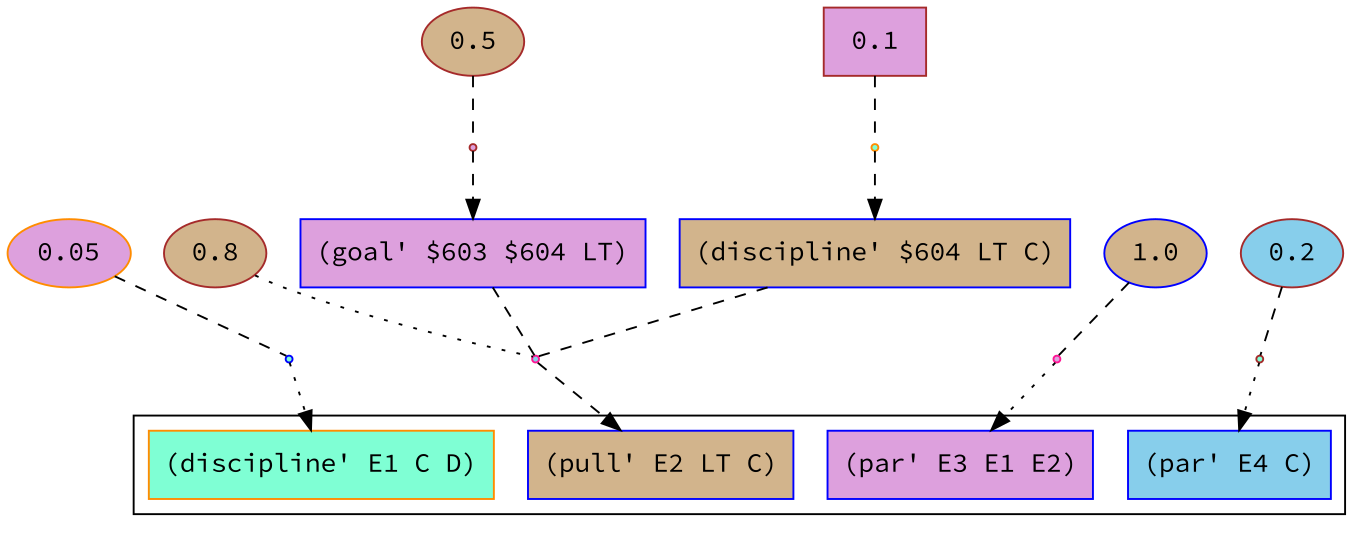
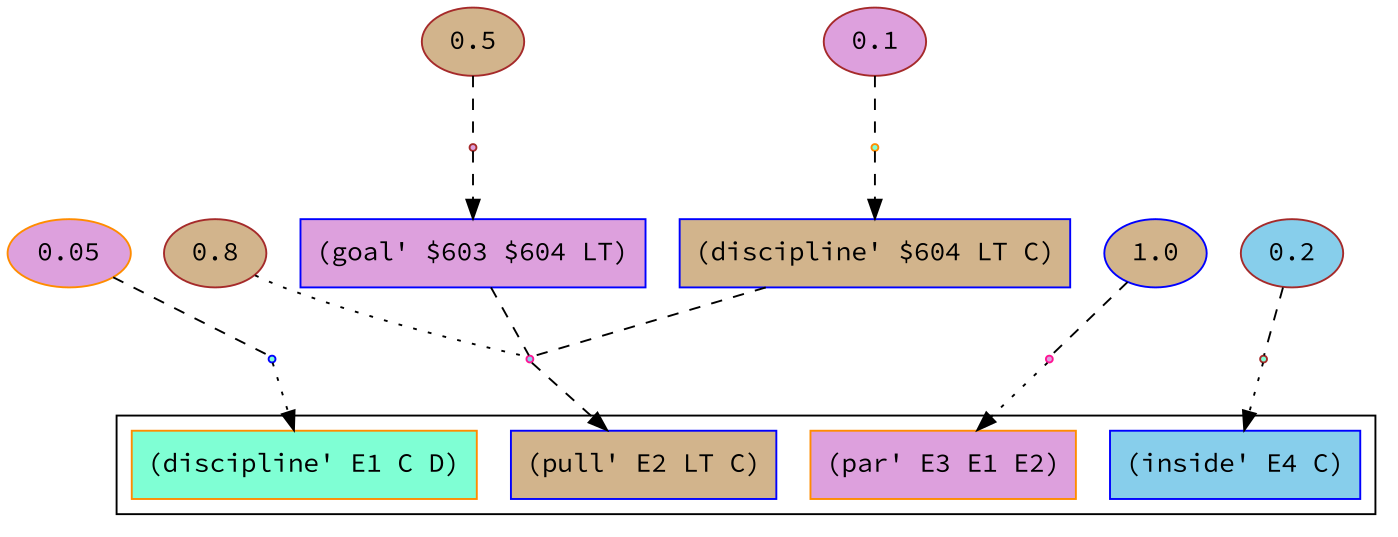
(875, 42) -> (875, 42)
(960, 465) -> (943, 465)
(1229, 465) -> (1235, 465)
